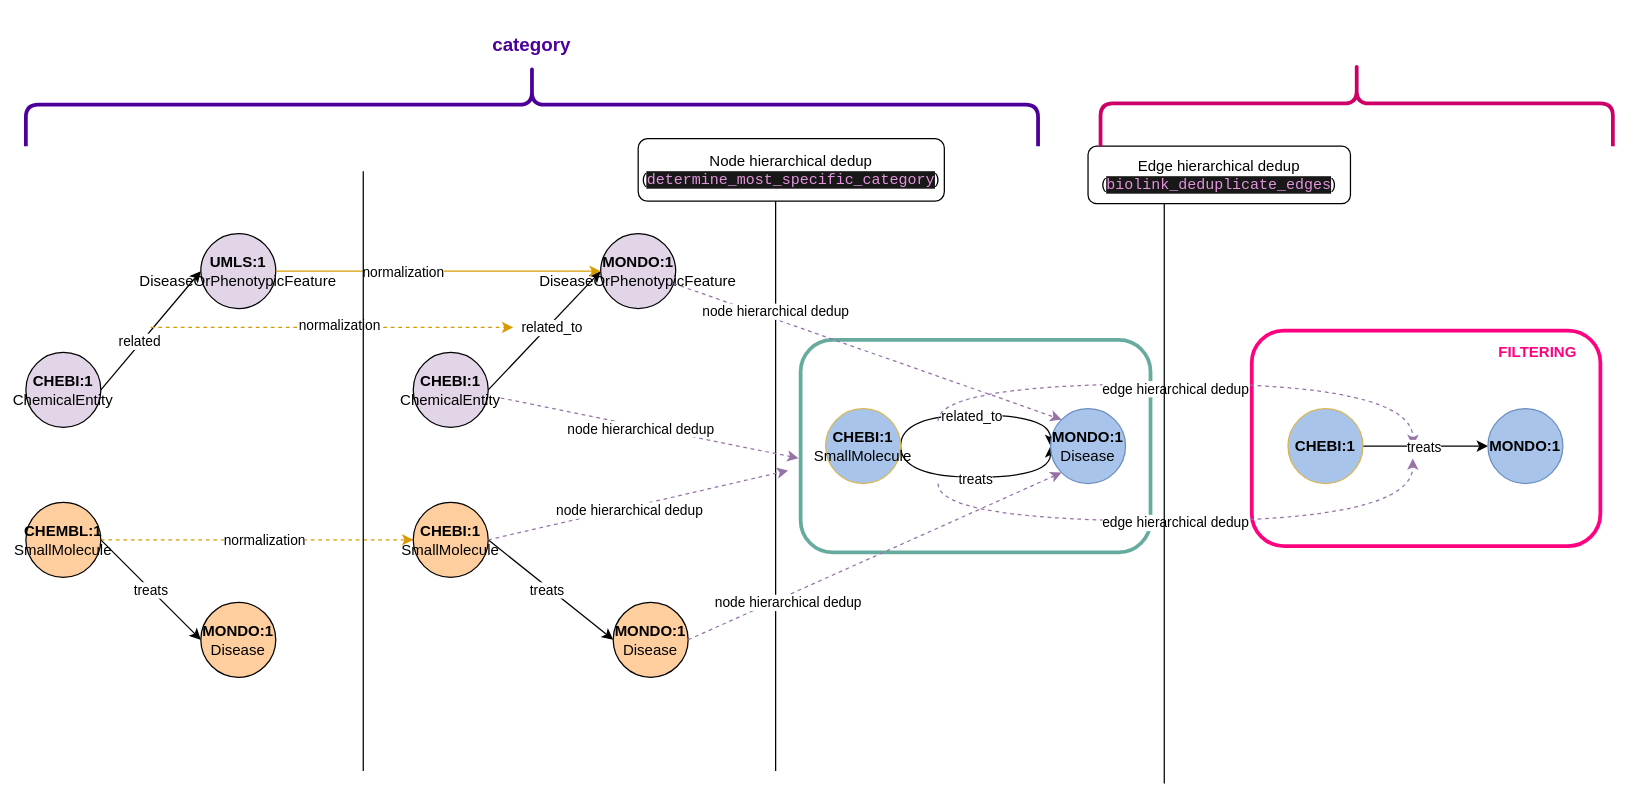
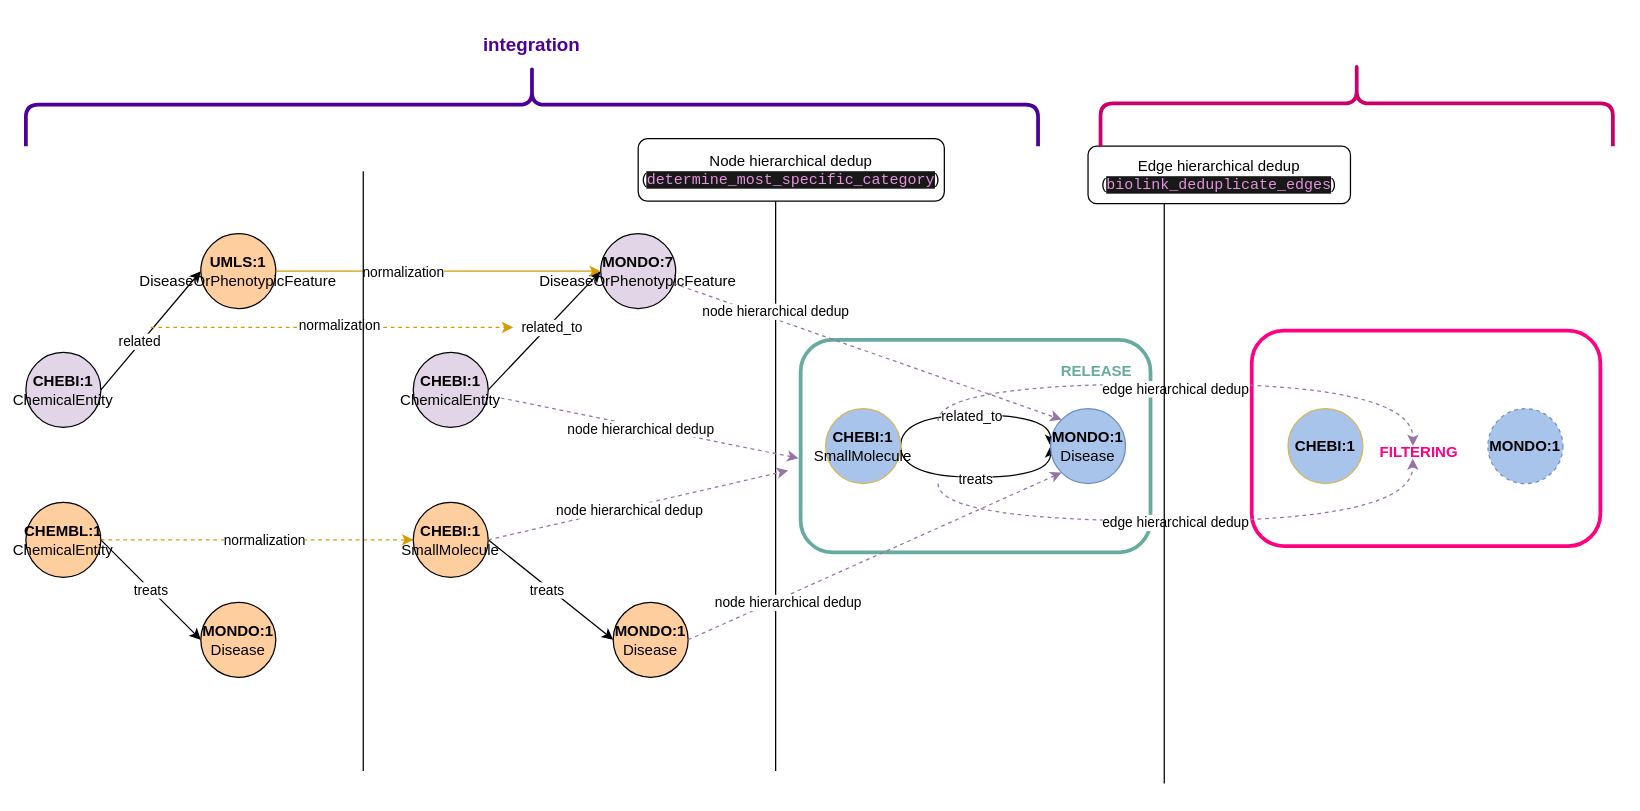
(532, 44) -> (532, 44)
(238, 271) -> (238, 271)
(638, 272) -> (638, 272)
(1538, 353) -> (1419, 453)
none -> (1097, 371)
(1421, 446) -> none
(1526, 446) -> (1526, 446)
(63, 541) -> (63, 541)
